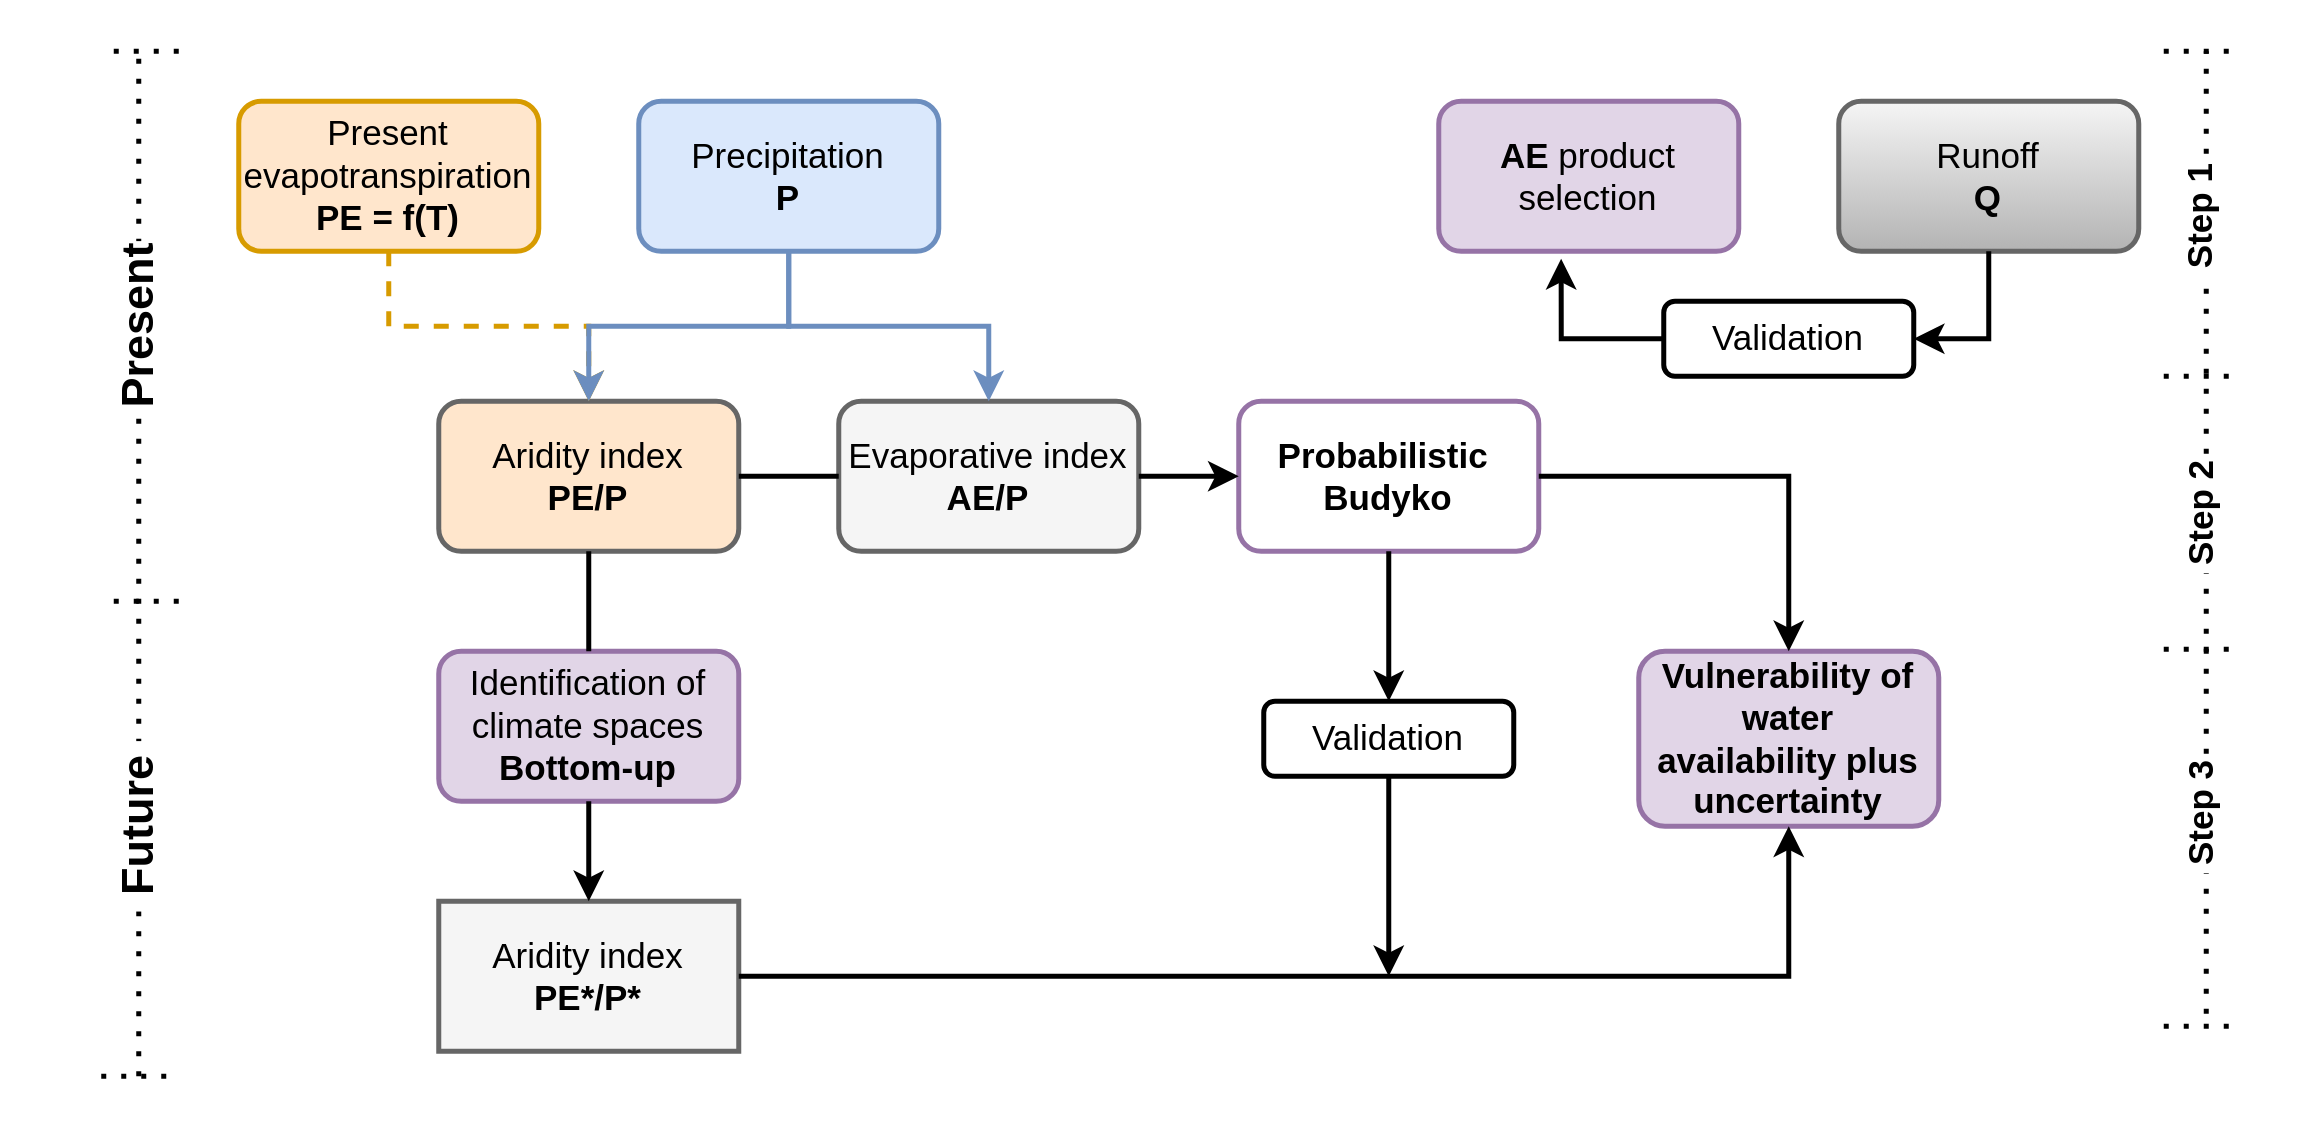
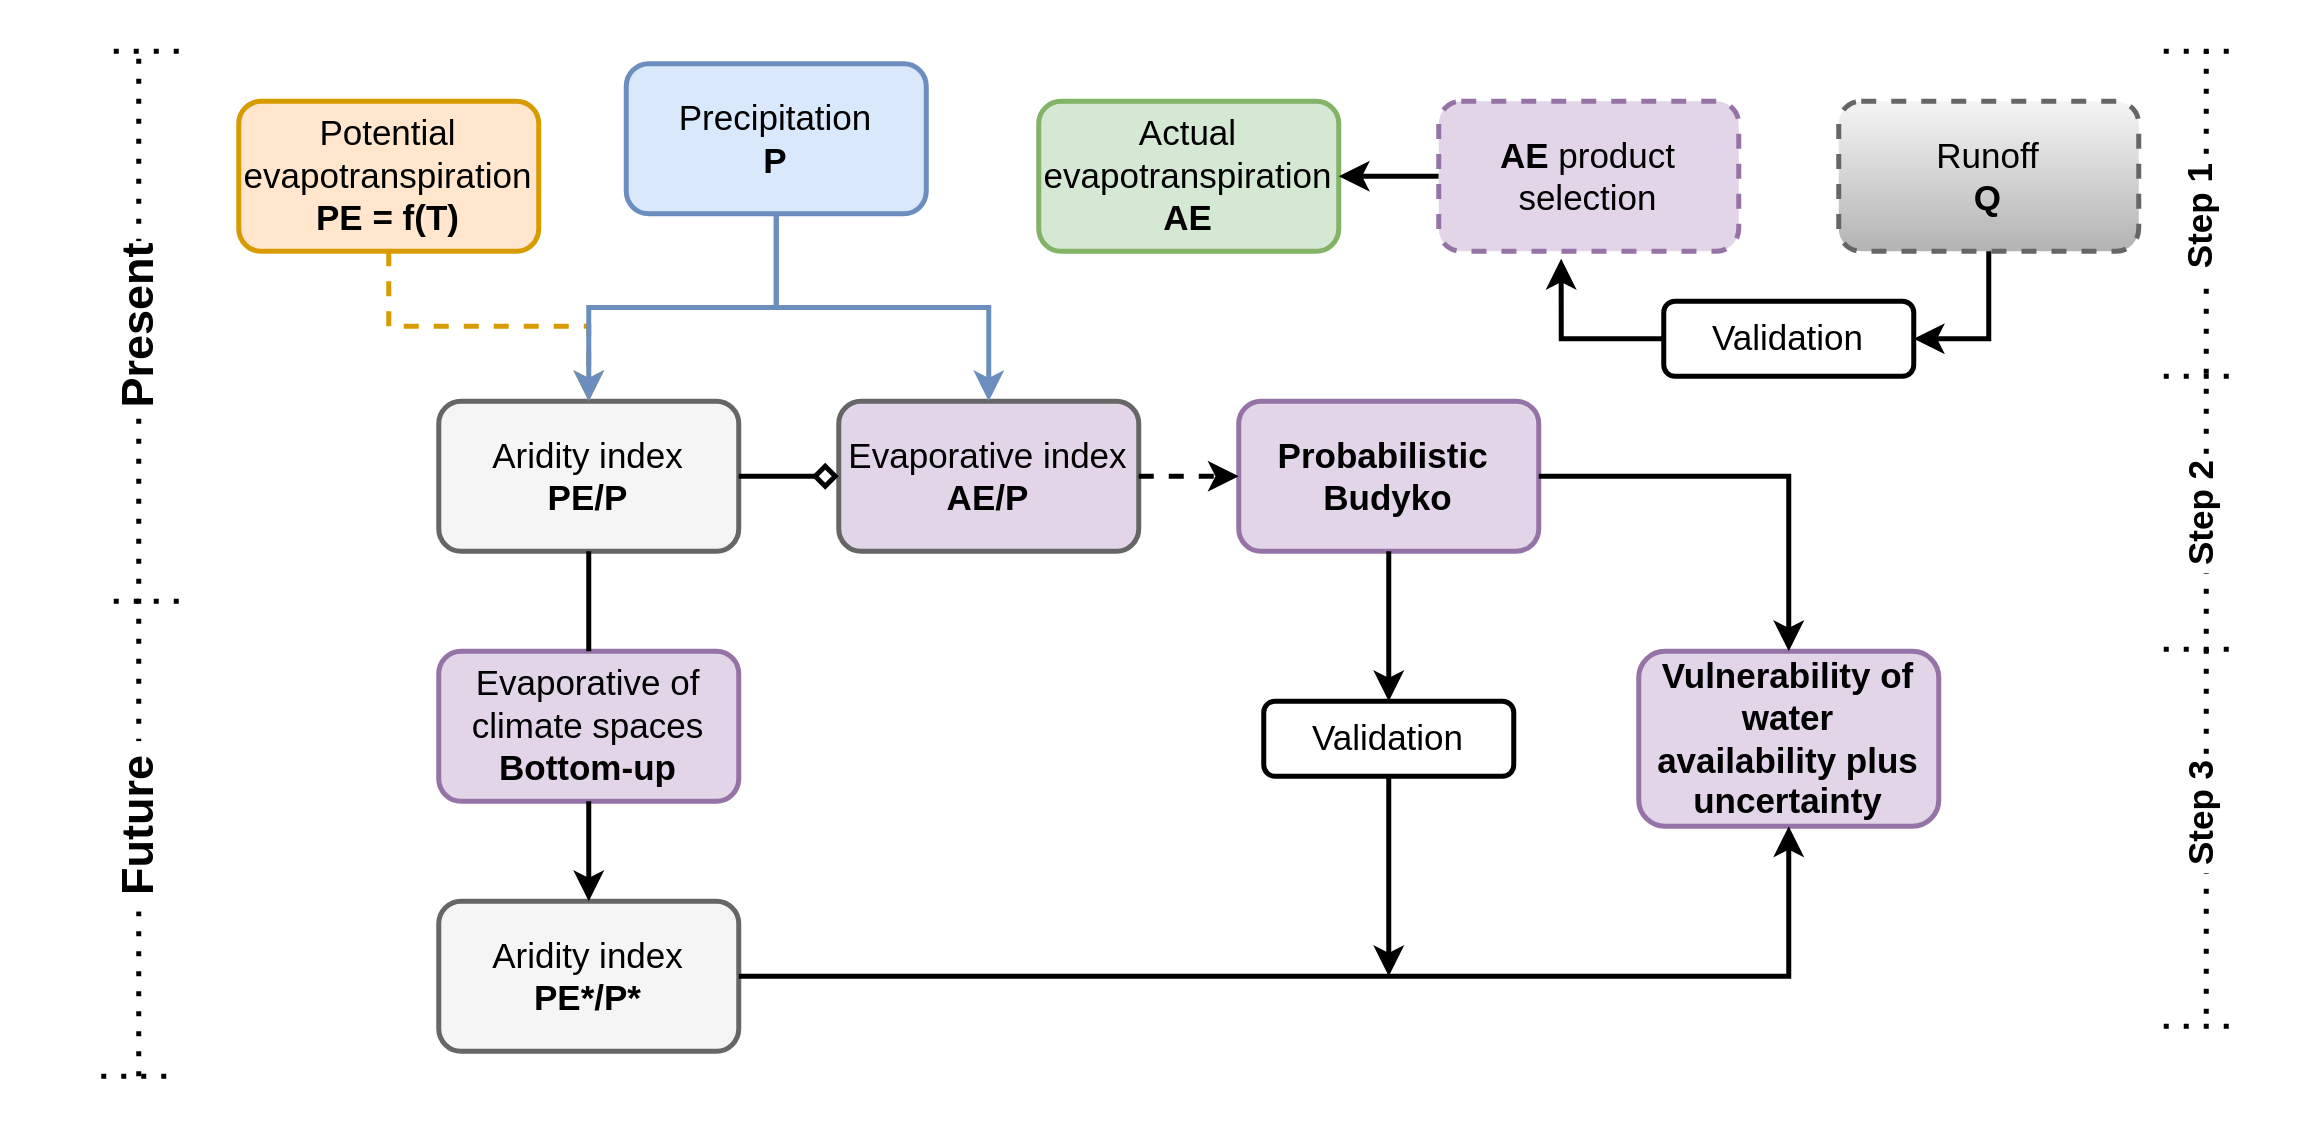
(389, 176) -> (389, 176)
(789, 176) -> (776, 139)
none -> (1189, 176)
none -> (1400, 176)
(1589, 176) -> (1589, 176)
(1989, 176) -> (1989, 176)
(589, 476) -> (589, 476)
(824, 476) -> (813, 476)
(989, 476) -> (989, 476)
(1161, 476) -> (1161, 476)
(1389, 476) -> (1389, 476)
(589, 726) -> (589, 726)
(589, 976) -> (589, 976)
